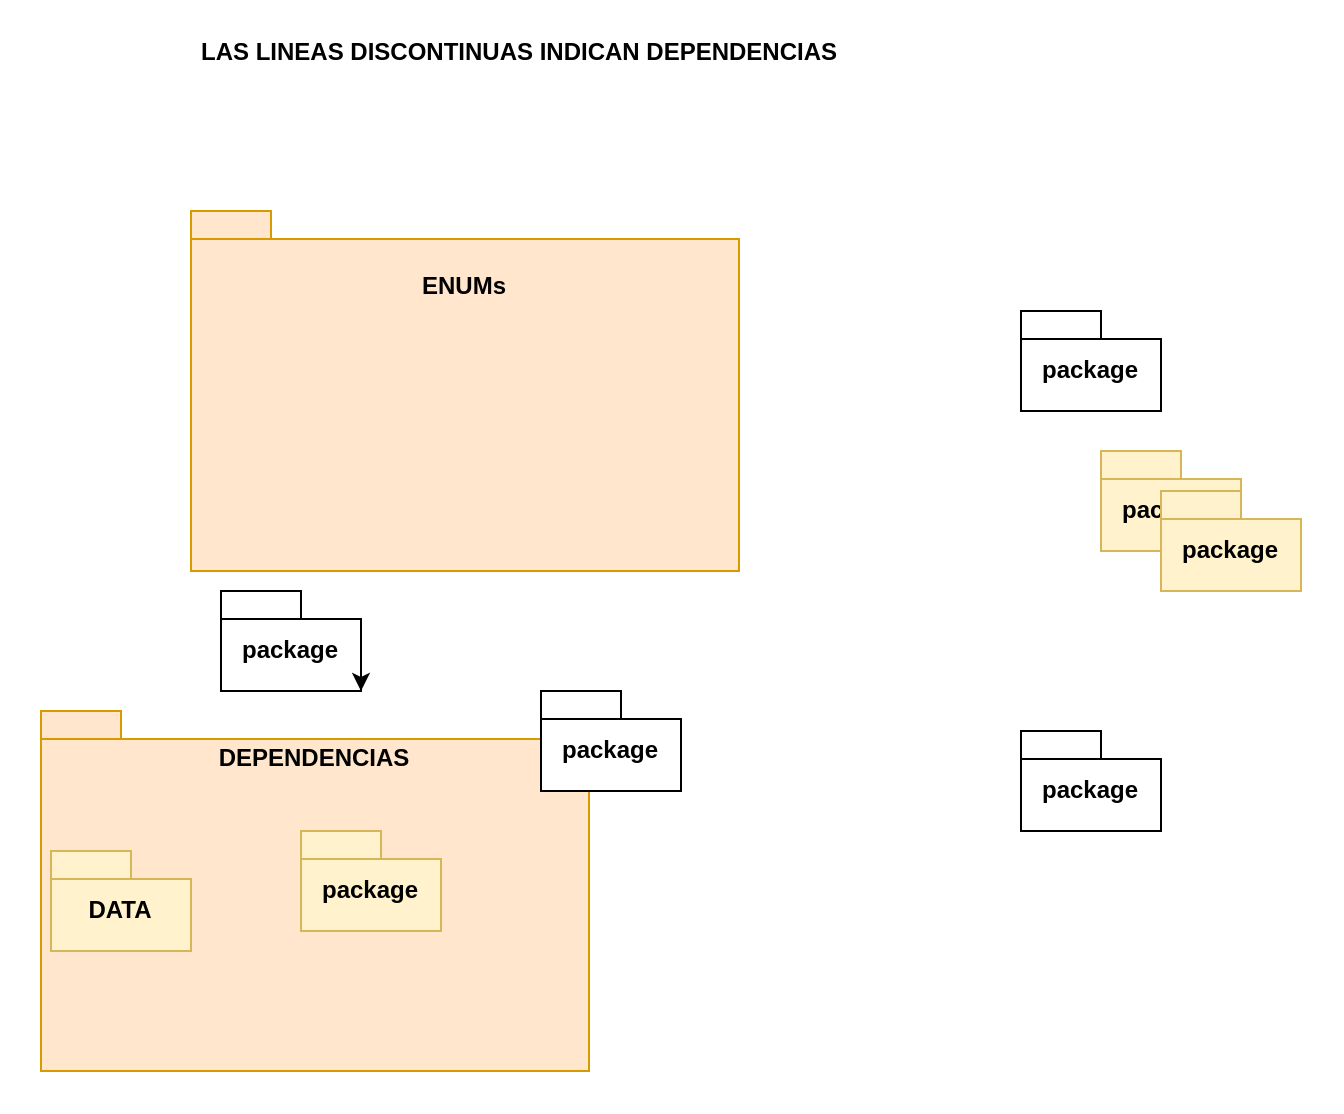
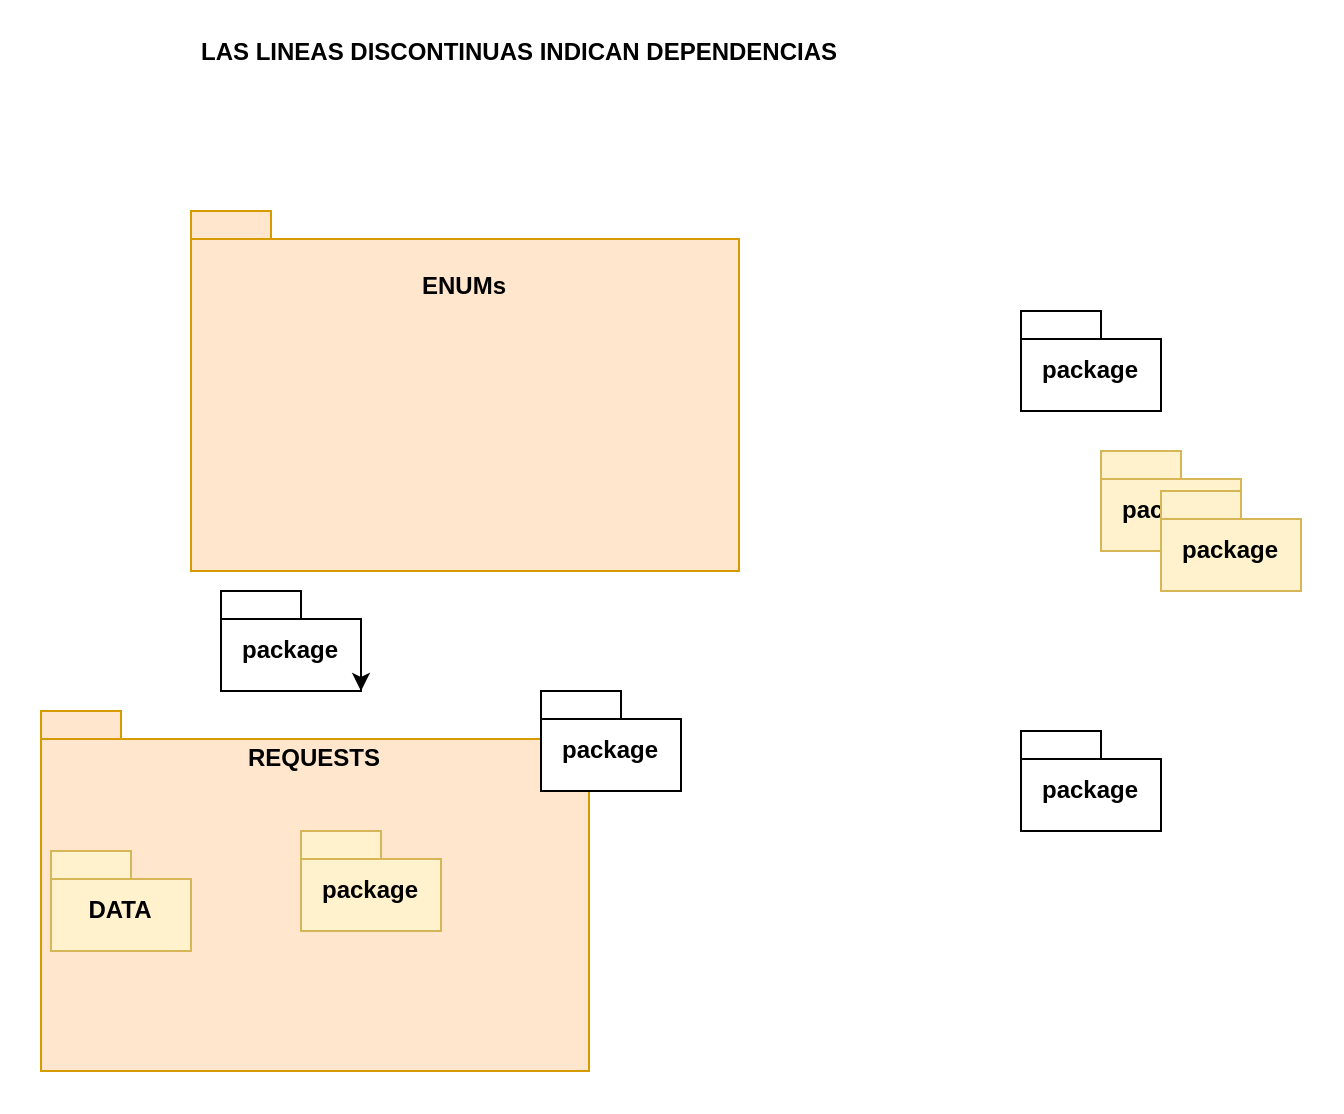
(315, 759) -> (315, 759)
